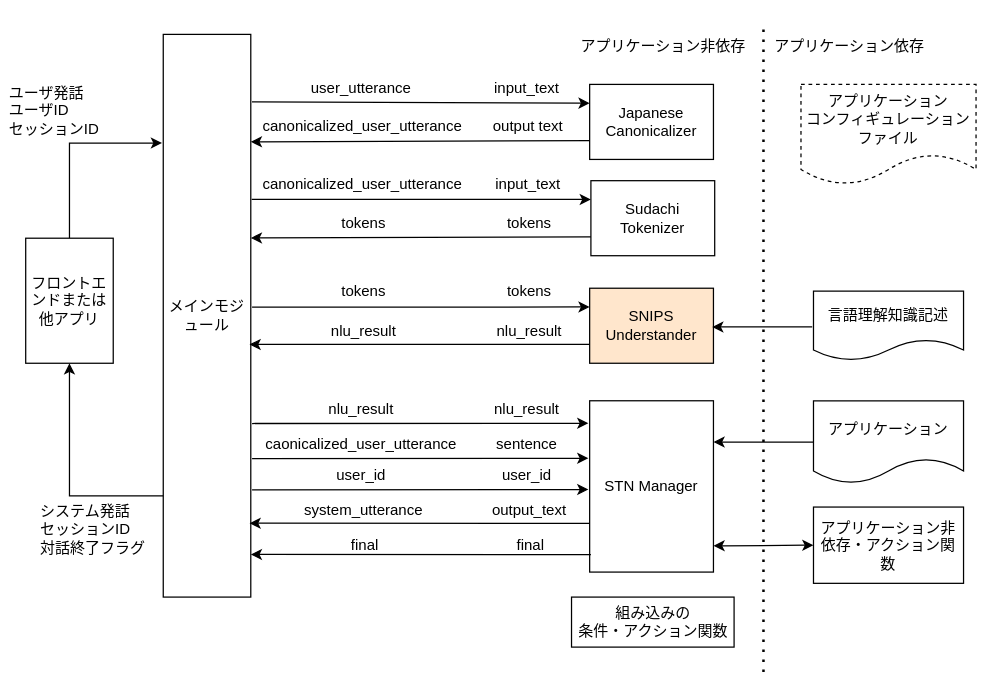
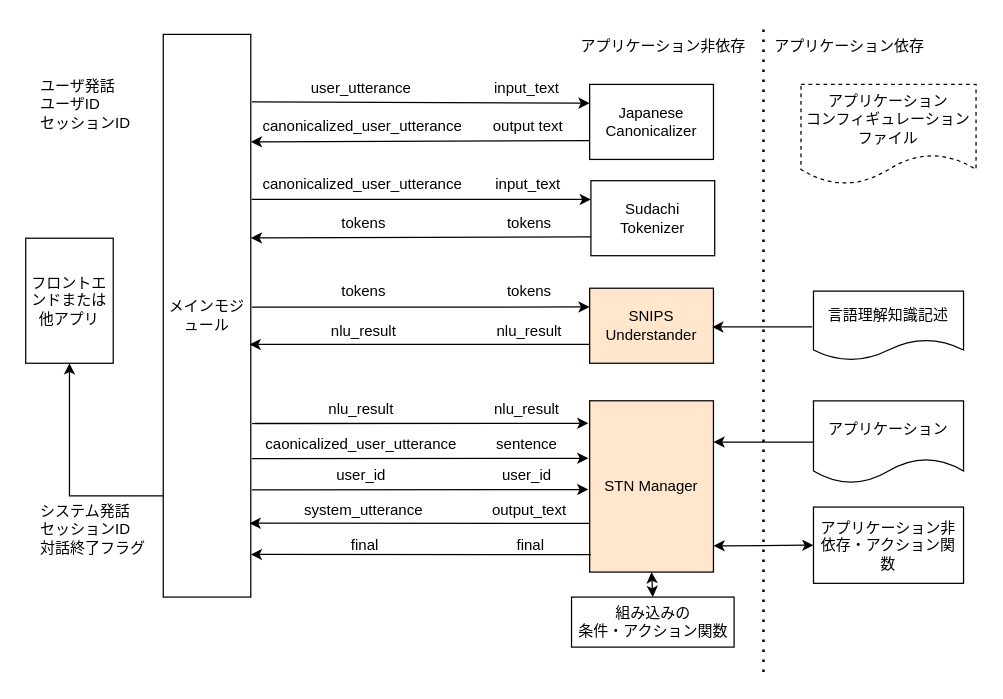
(69, 110) -> (101, 104)
(69, 149) -> none
(651, 486) -> (651, 486)
none -> (652, 584)
